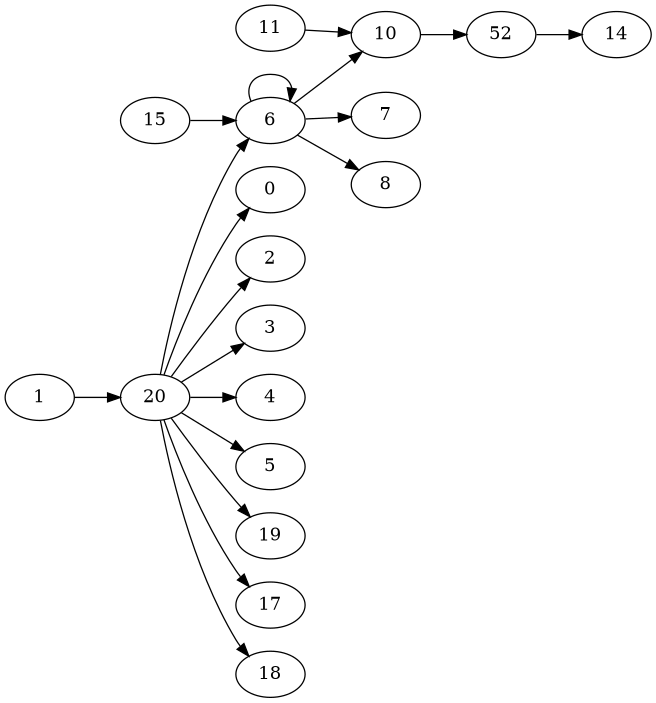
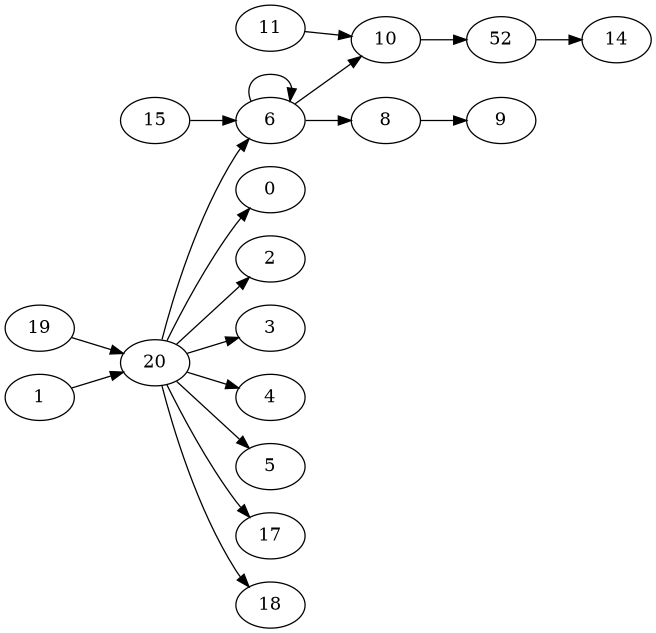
(386, 115) -> none
none -> (501, 121)
(205, 463) -> (91, 344)
